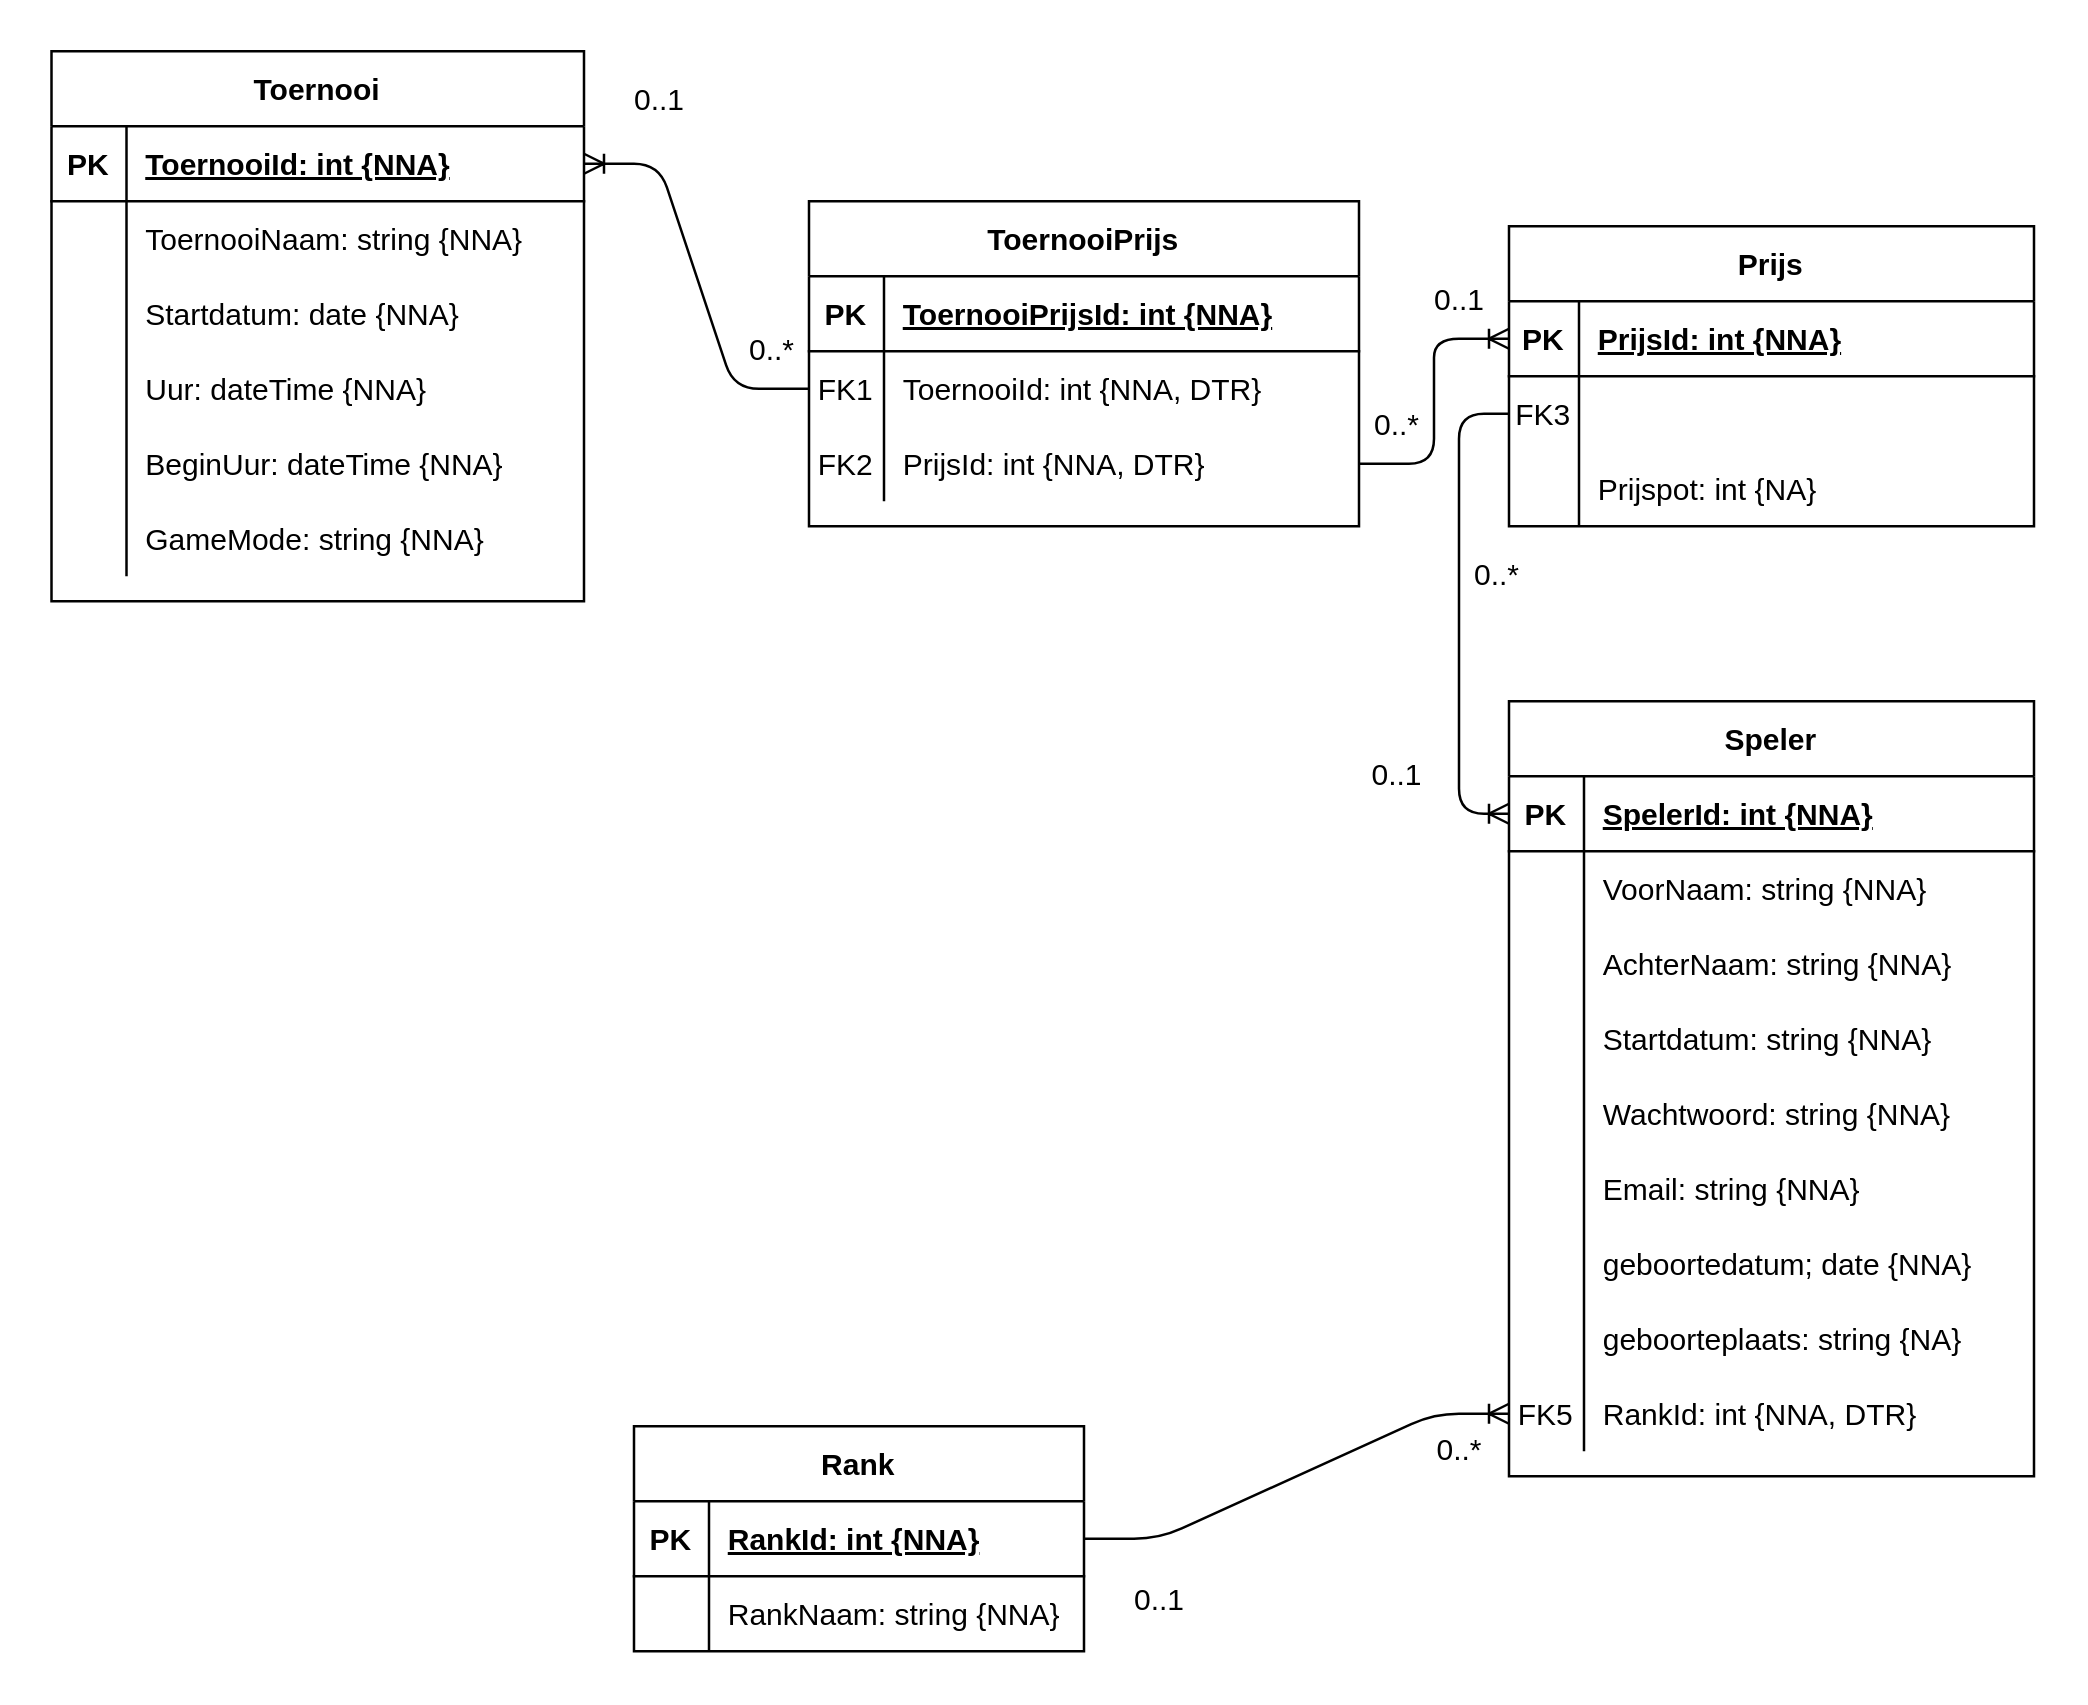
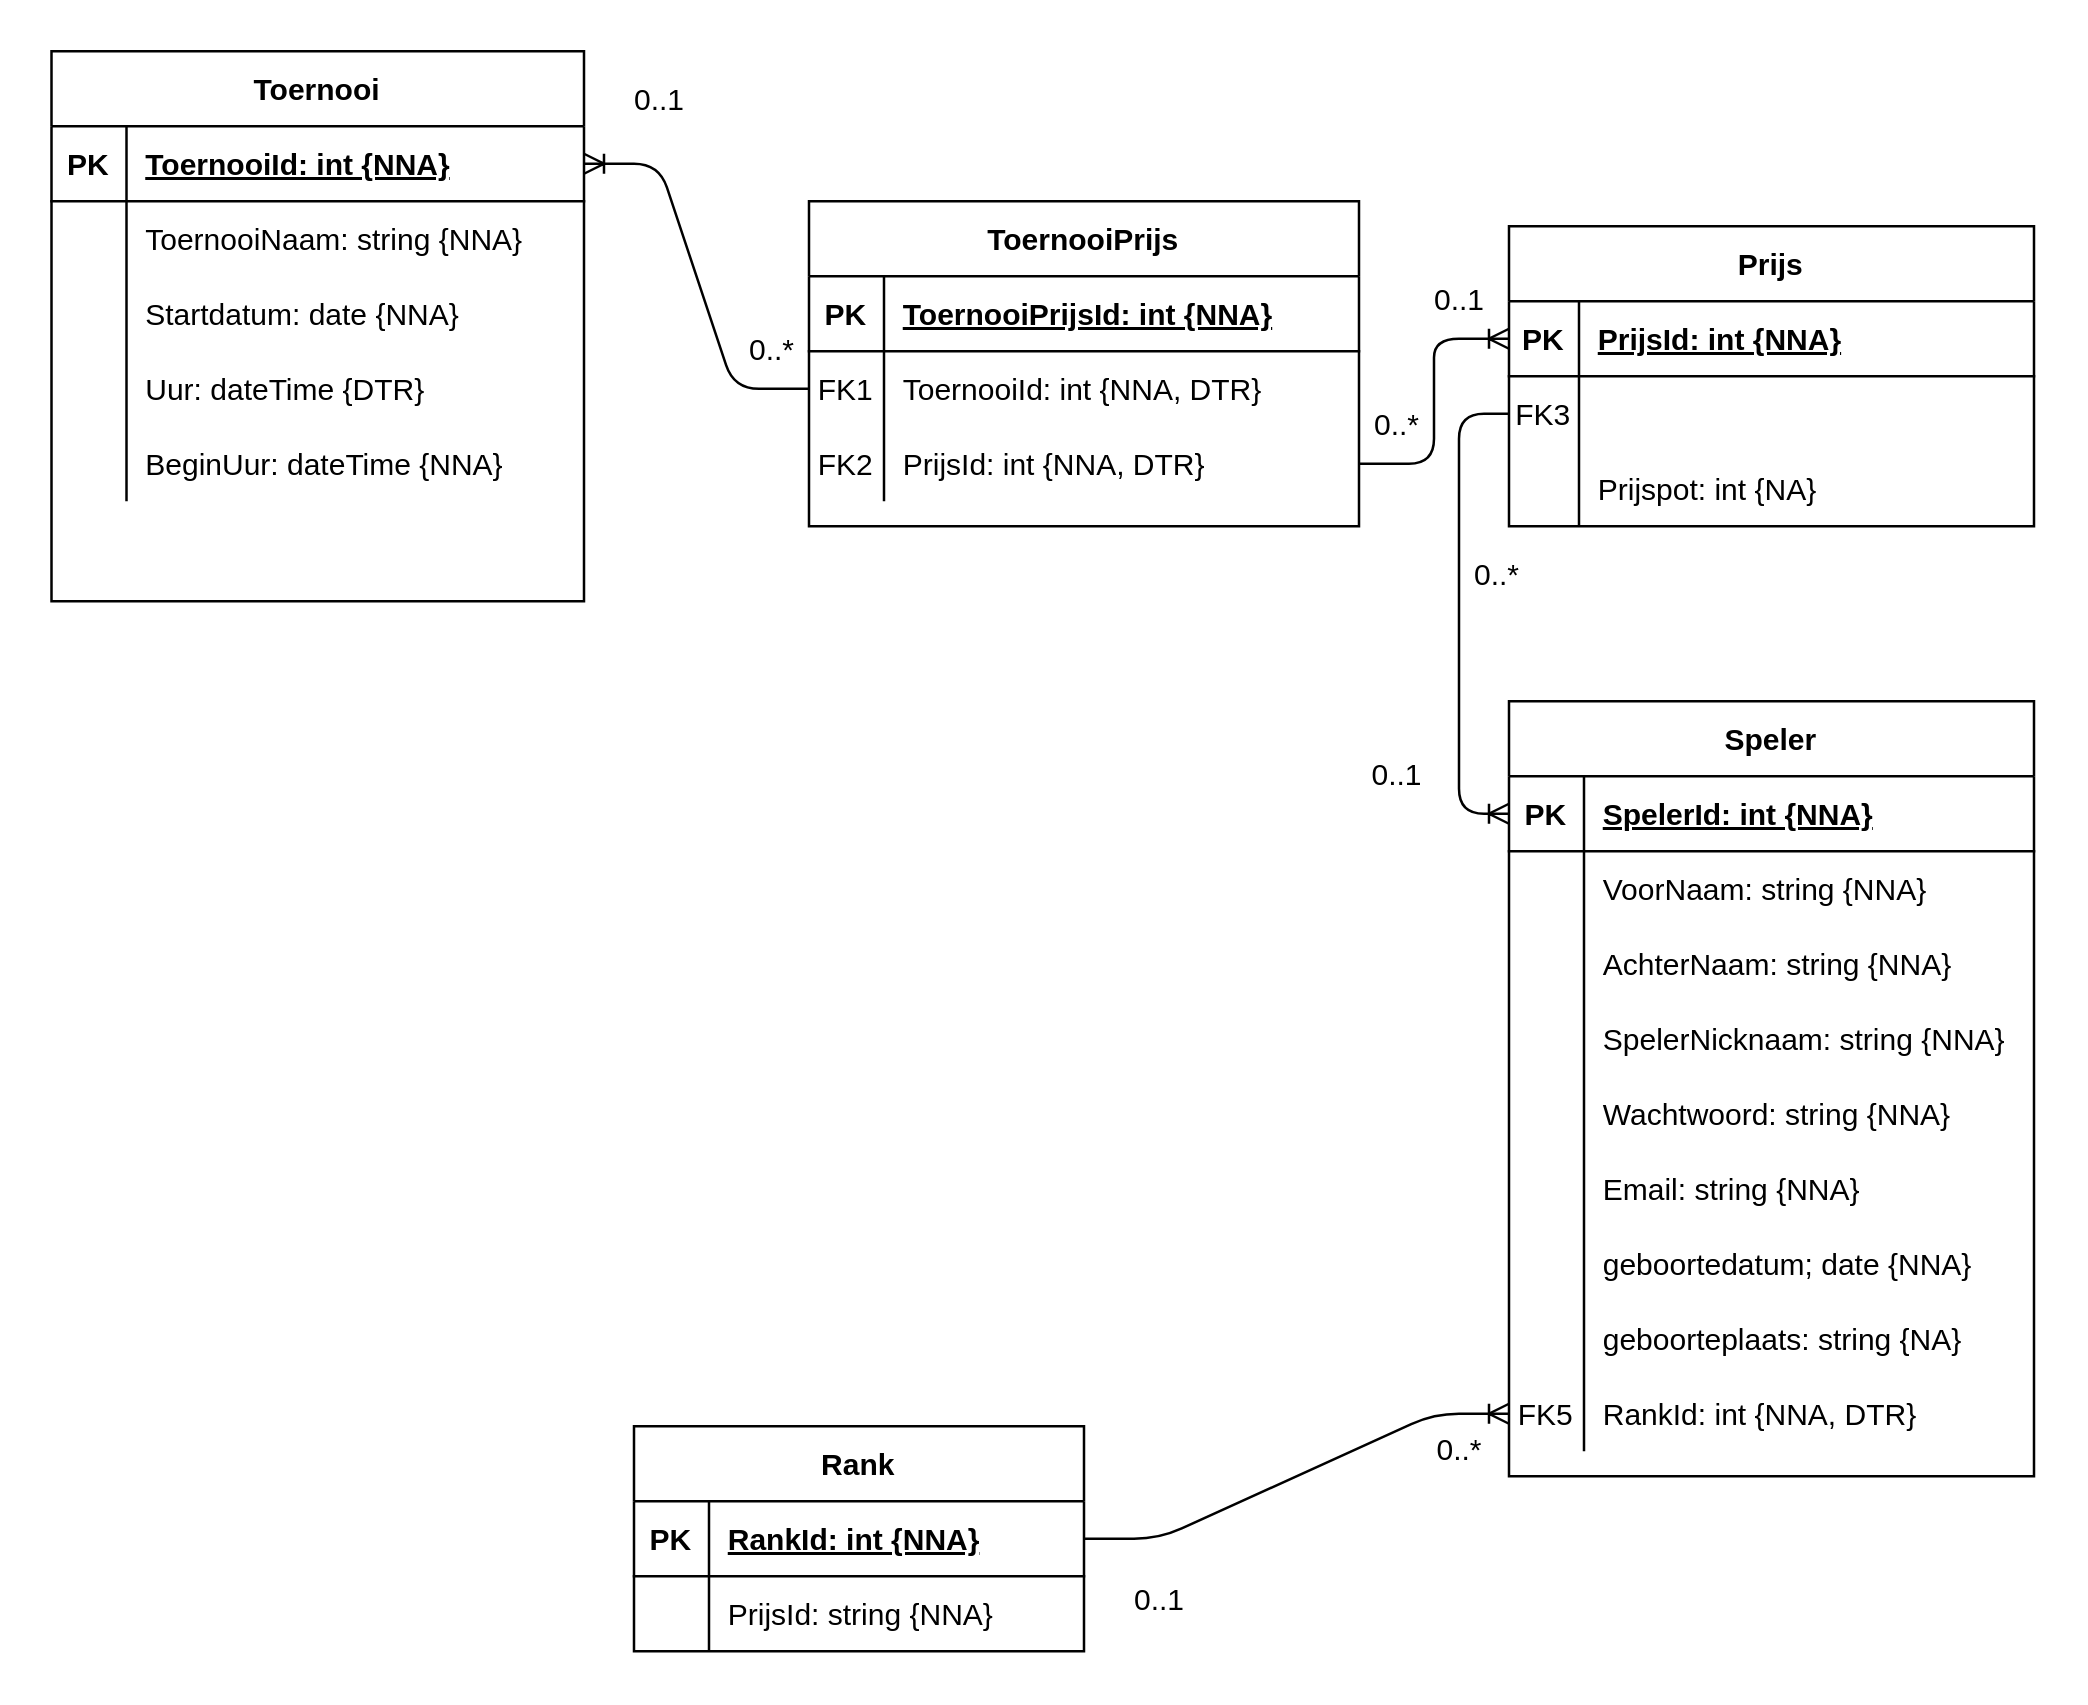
(289, 390) -> (289, 390)
(355, 539) -> none
(1789, 1040) -> (1814, 1040)
(897, 1615) -> (884, 1615)
